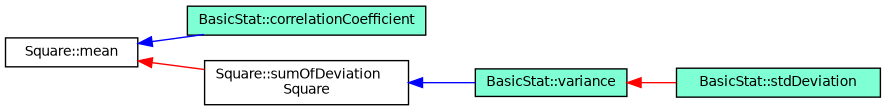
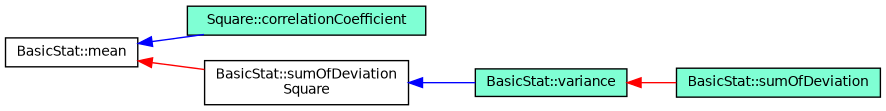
(307, 21) -> (307, 21)
(72, 52) -> (72, 52)
(307, 83) -> (307, 83)
(778, 83) -> (778, 83)
